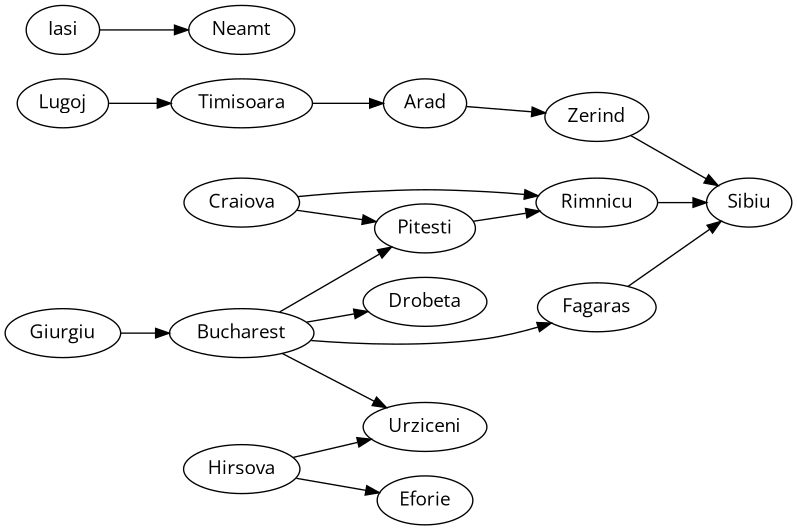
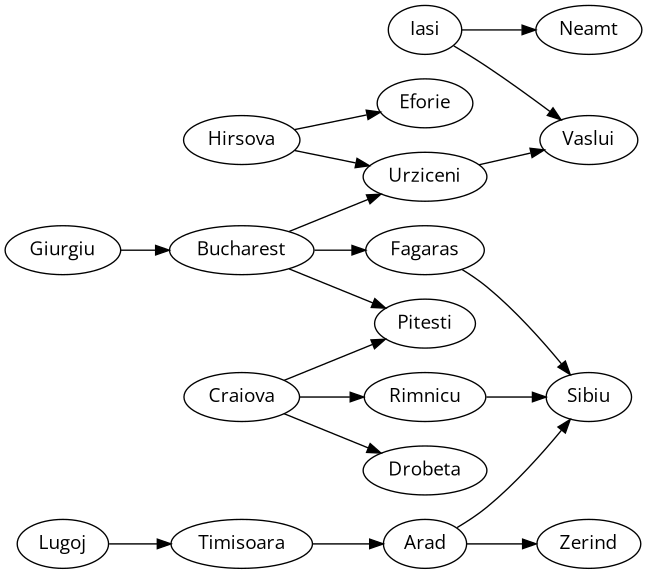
none -> (589, 140)
(669, 157) -> (513, 483)
(500, 217) -> none
(331, 318) -> (326, 431)
